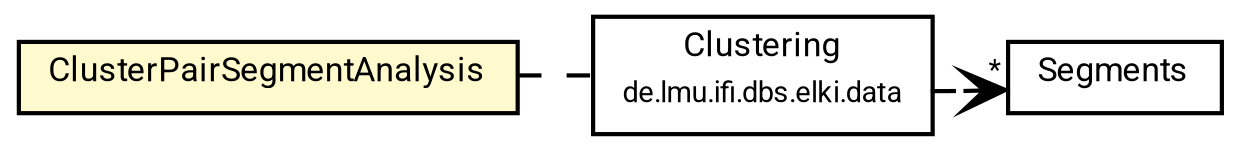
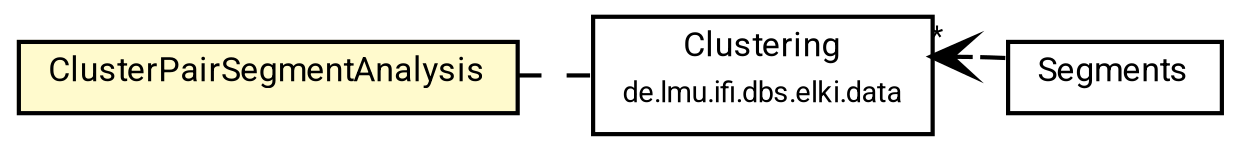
(947, 91) -> (989, 57)
